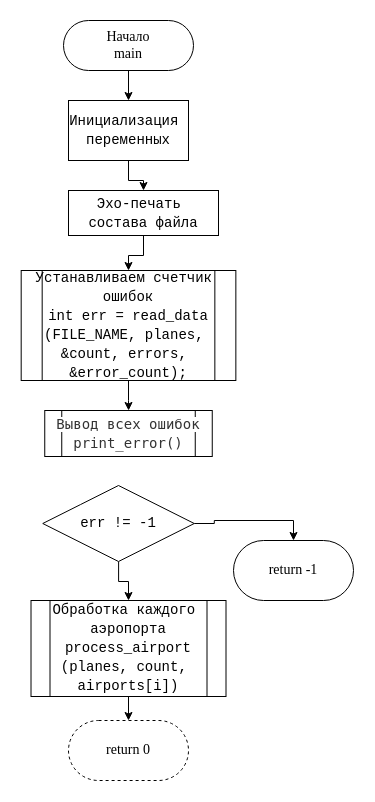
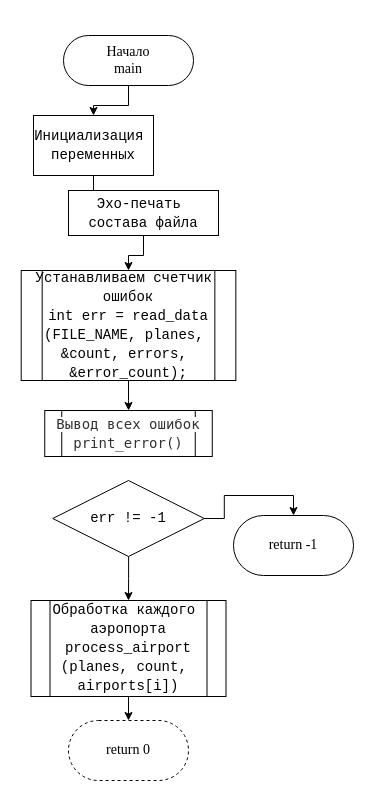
(129, 46) -> (129, 61)
(129, 131) -> (94, 146)
(119, 524) -> (129, 519)
(294, 571) -> (294, 546)
